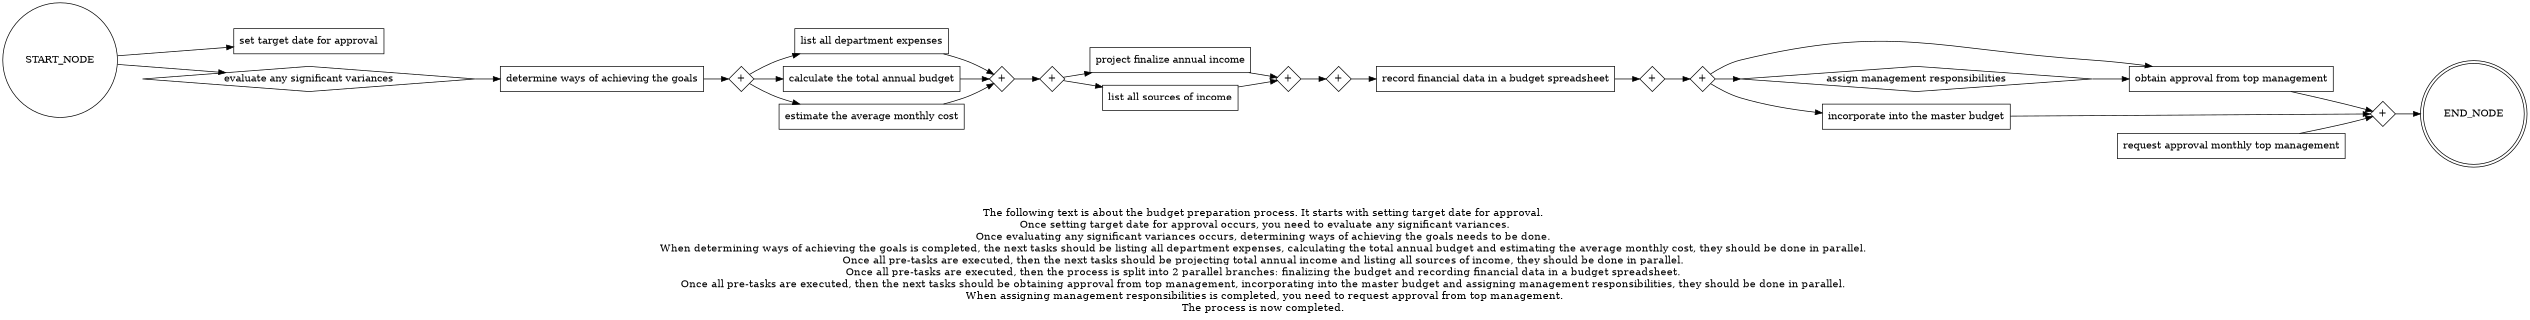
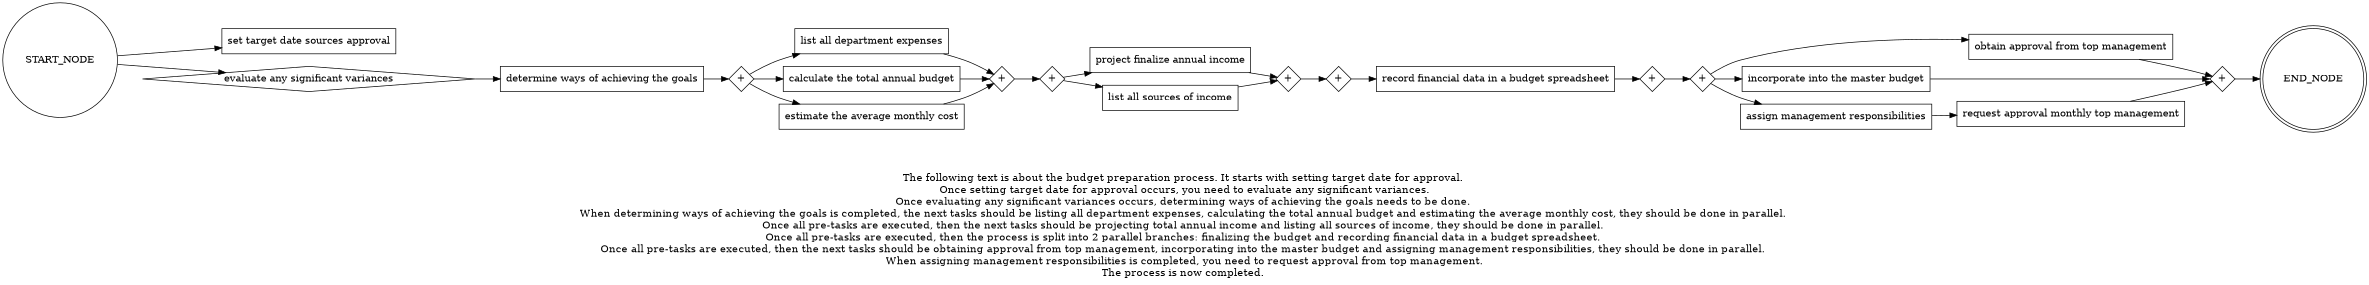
(309, 41) -> (309, 41)
(1916, 79) -> (1836, 117)
(2107, 79) -> (1941, 115)
